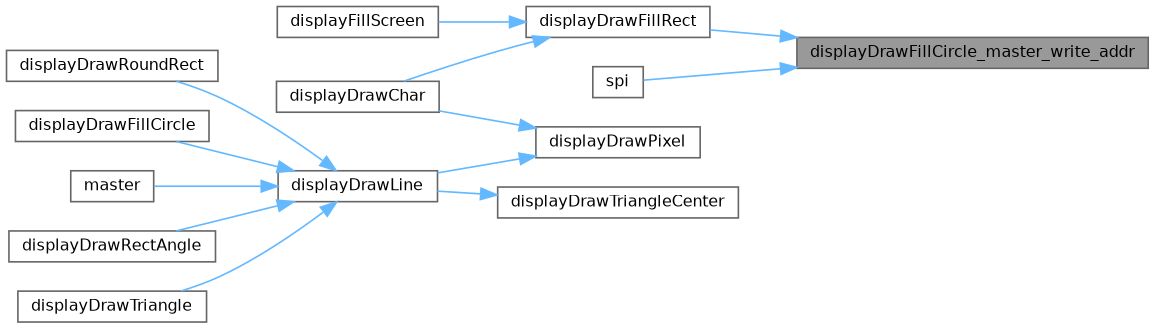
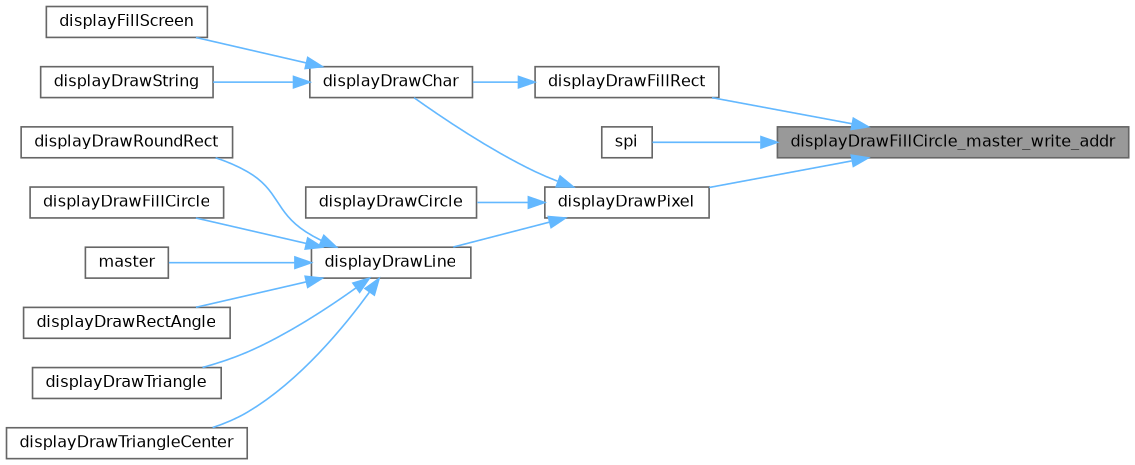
(474, 22) -> (251, 50)
none -> (127, 82)
none -> (781, 174)
(459, 193) -> (300, 371)
none -> (391, 202)
